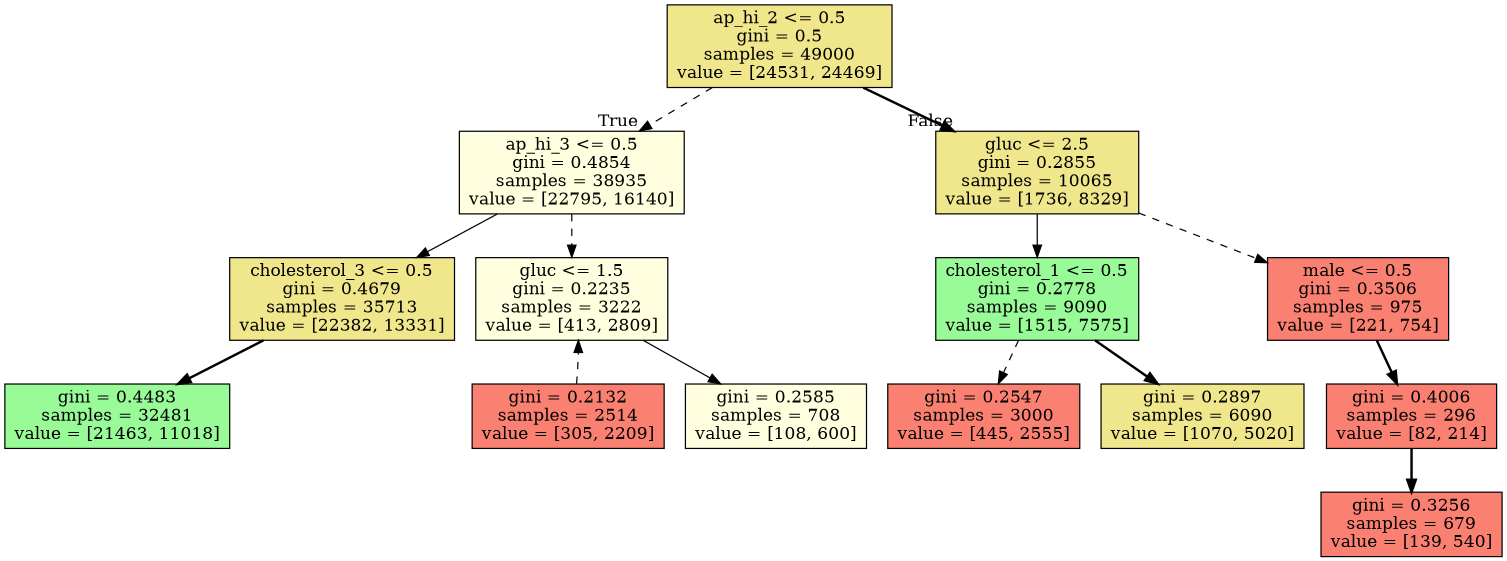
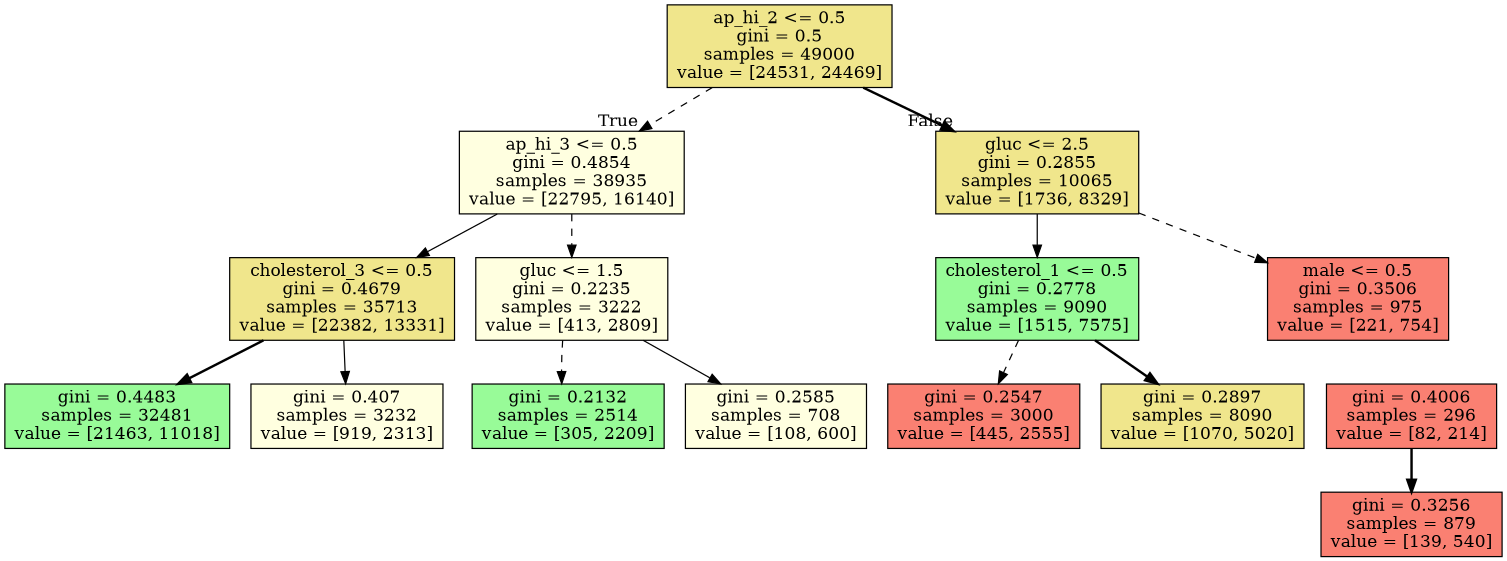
(1384, 356) -> none
(578, 368) -> (562, 356)
none -> (347, 416)
(568, 416) -> (568, 416)
(1203, 416) -> (1203, 416)
(1412, 524) -> (1412, 524)
